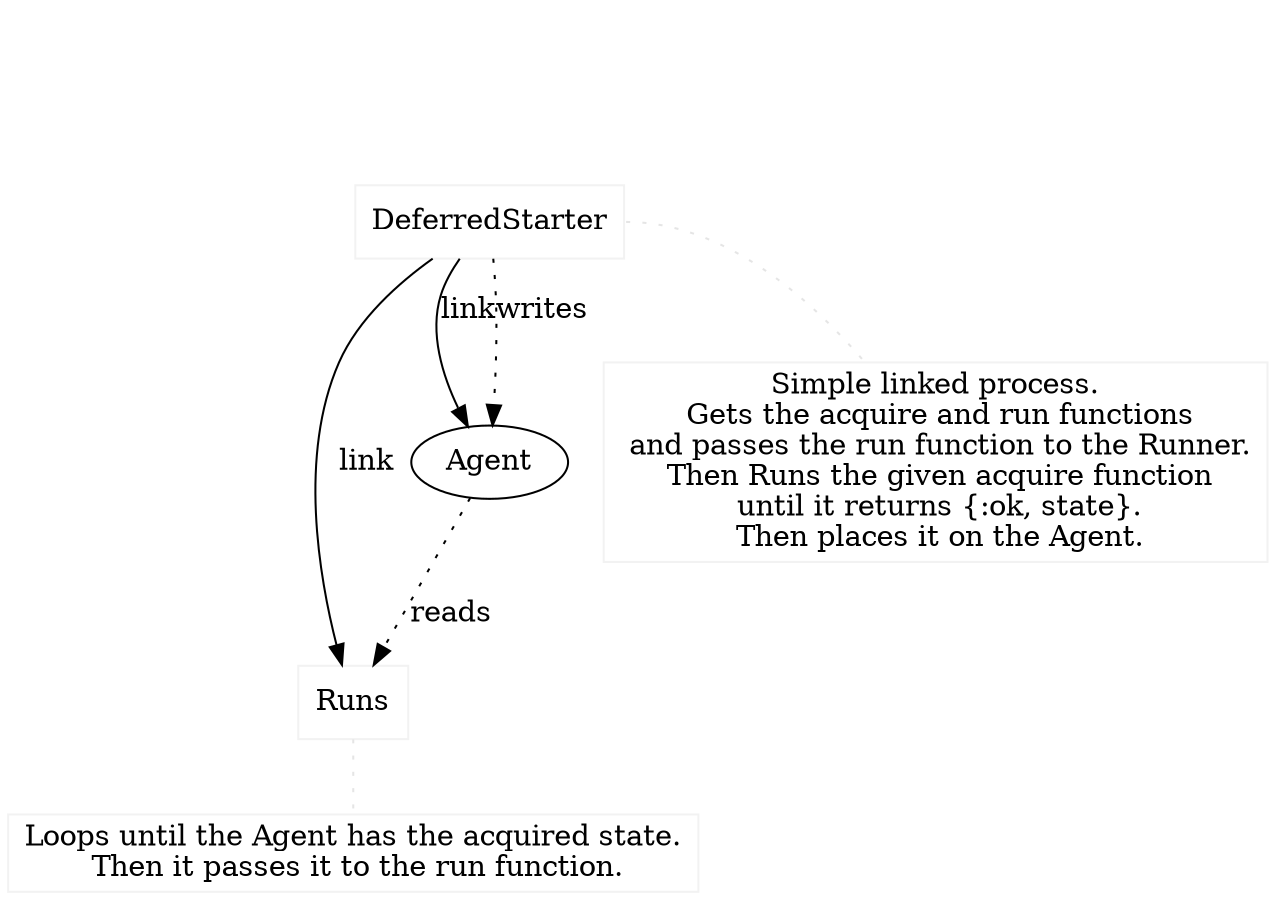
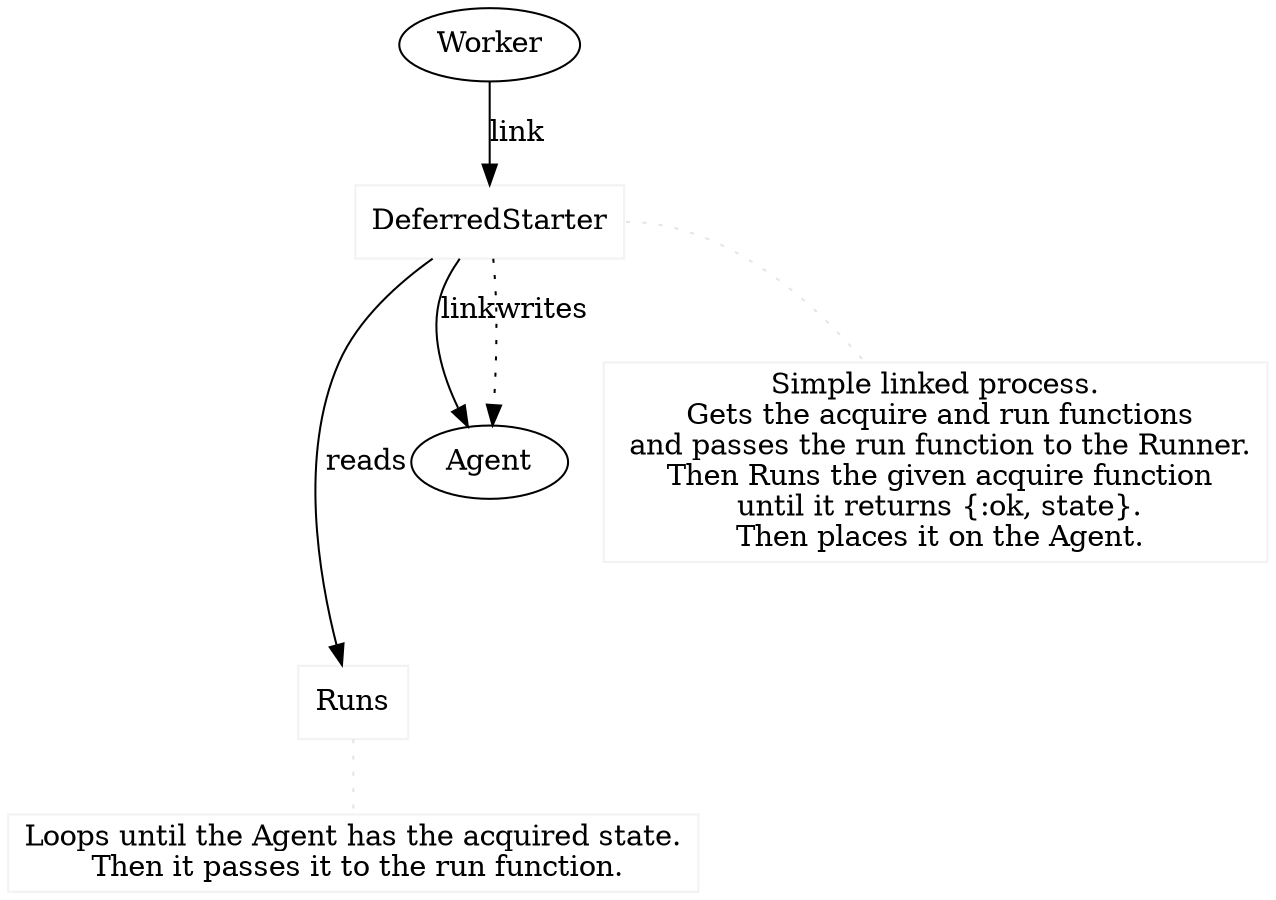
none -> (490, 45)
(366, 462) -> (366, 462)
(427, 573) -> none
